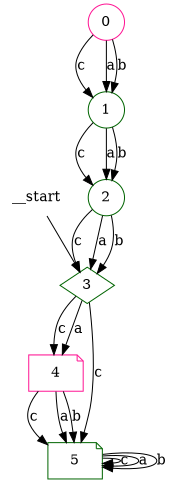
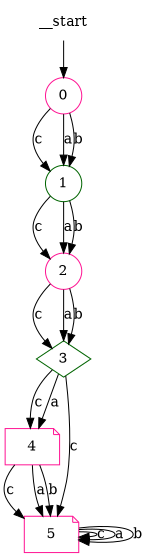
(106, 198) -> (64, 271)
(61, 240) -> (64, 54)
(75, 461) -> (52, 534)
